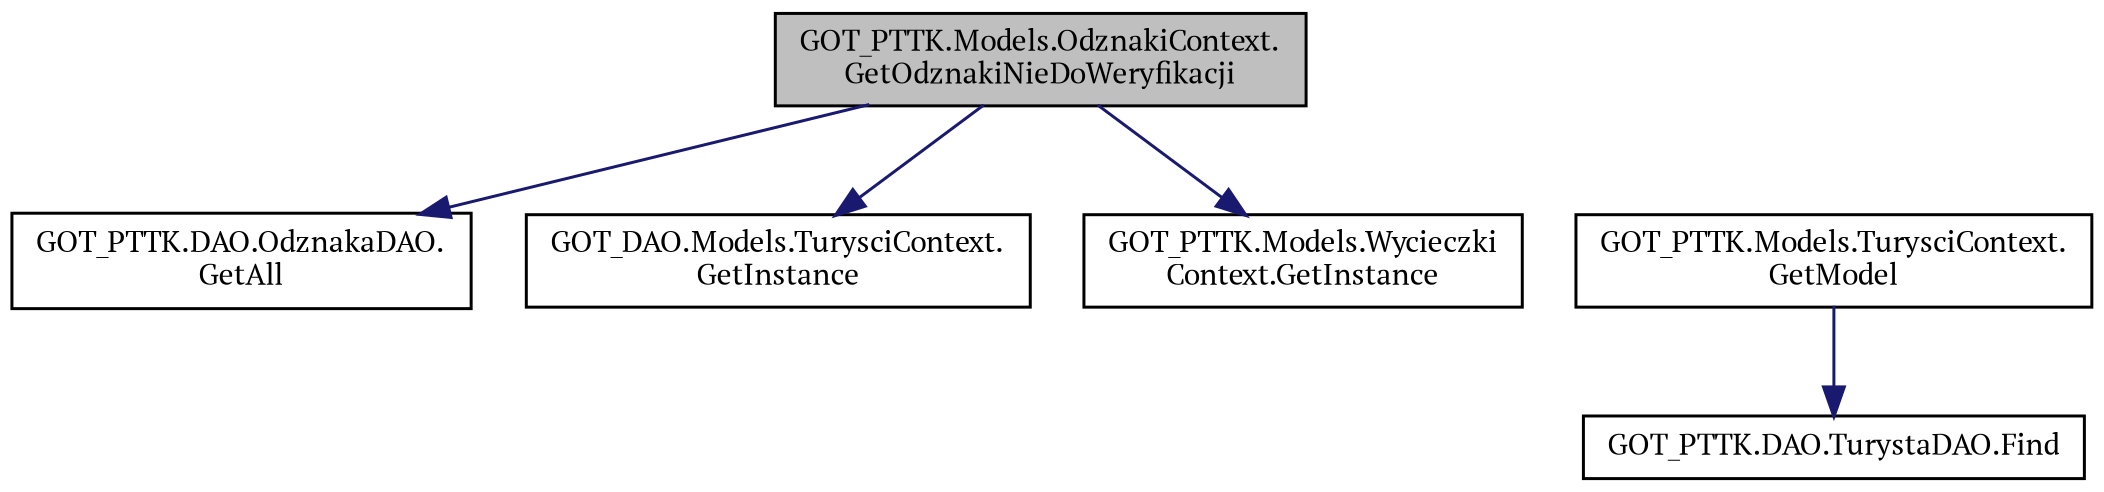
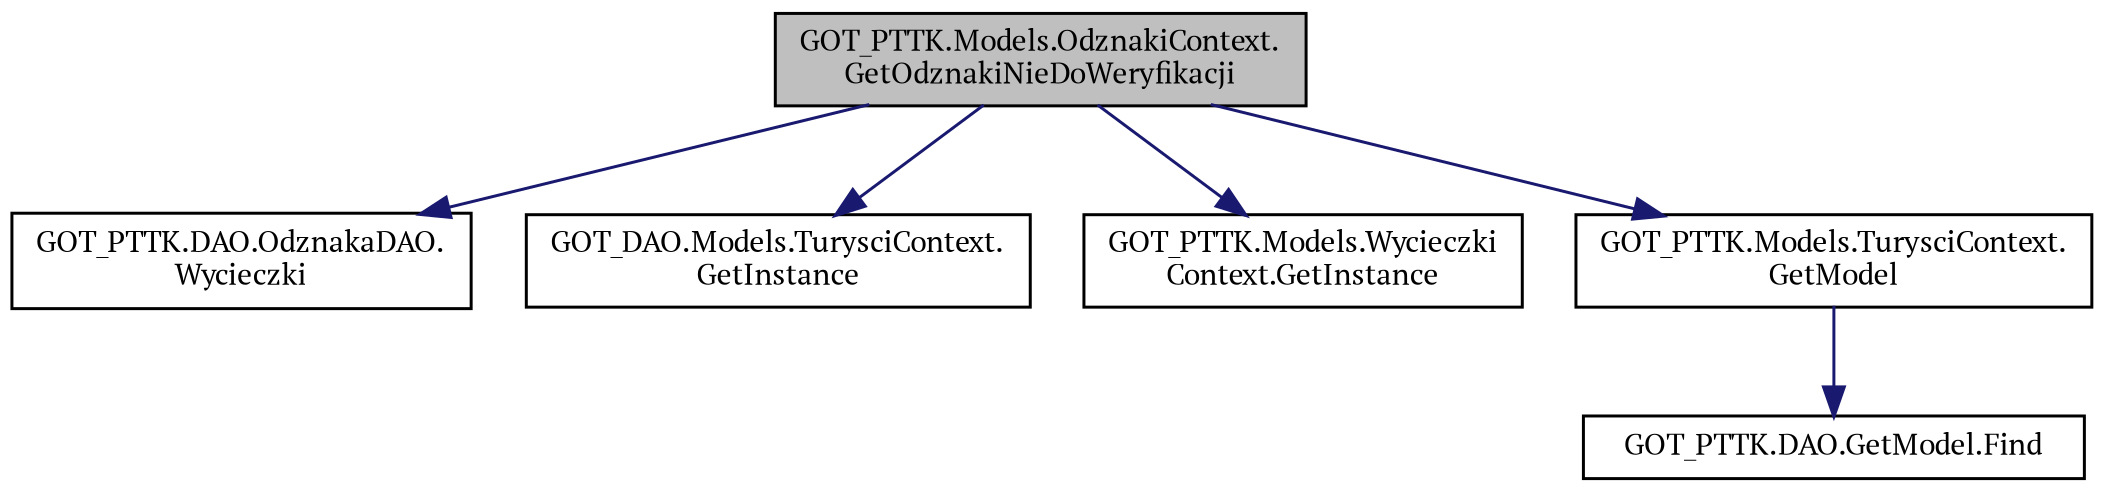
none -> (1423, 157)
(242, 261) -> (242, 261)
(1834, 447) -> (1834, 447)
